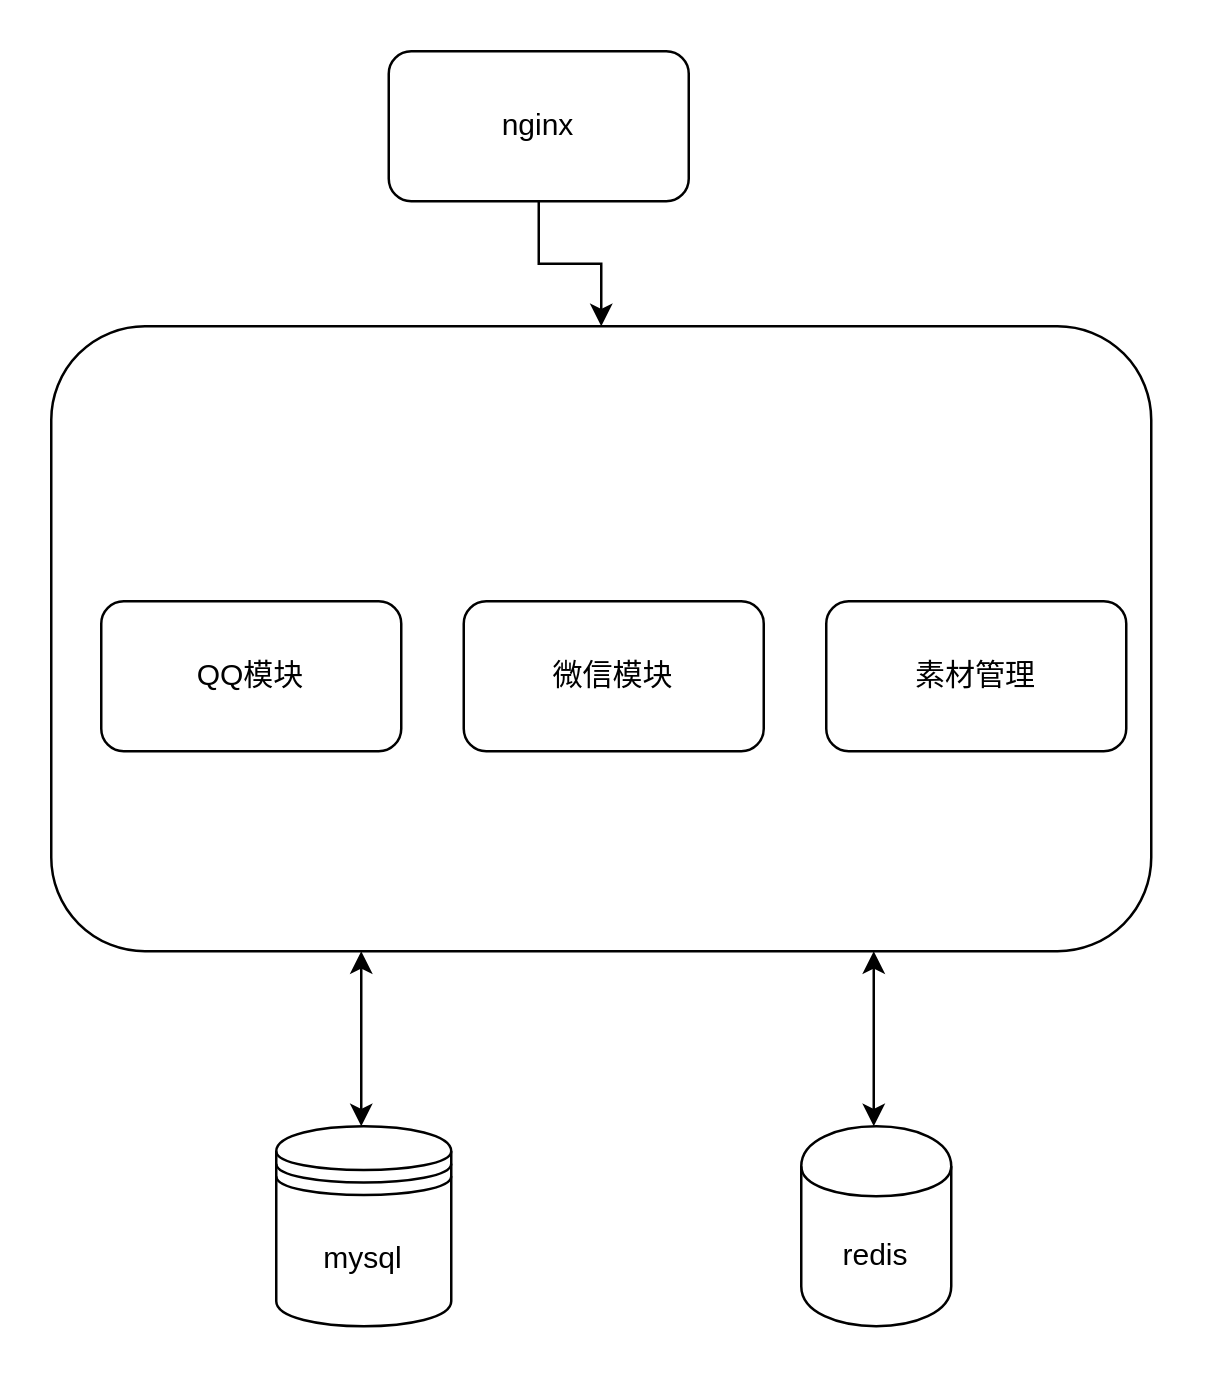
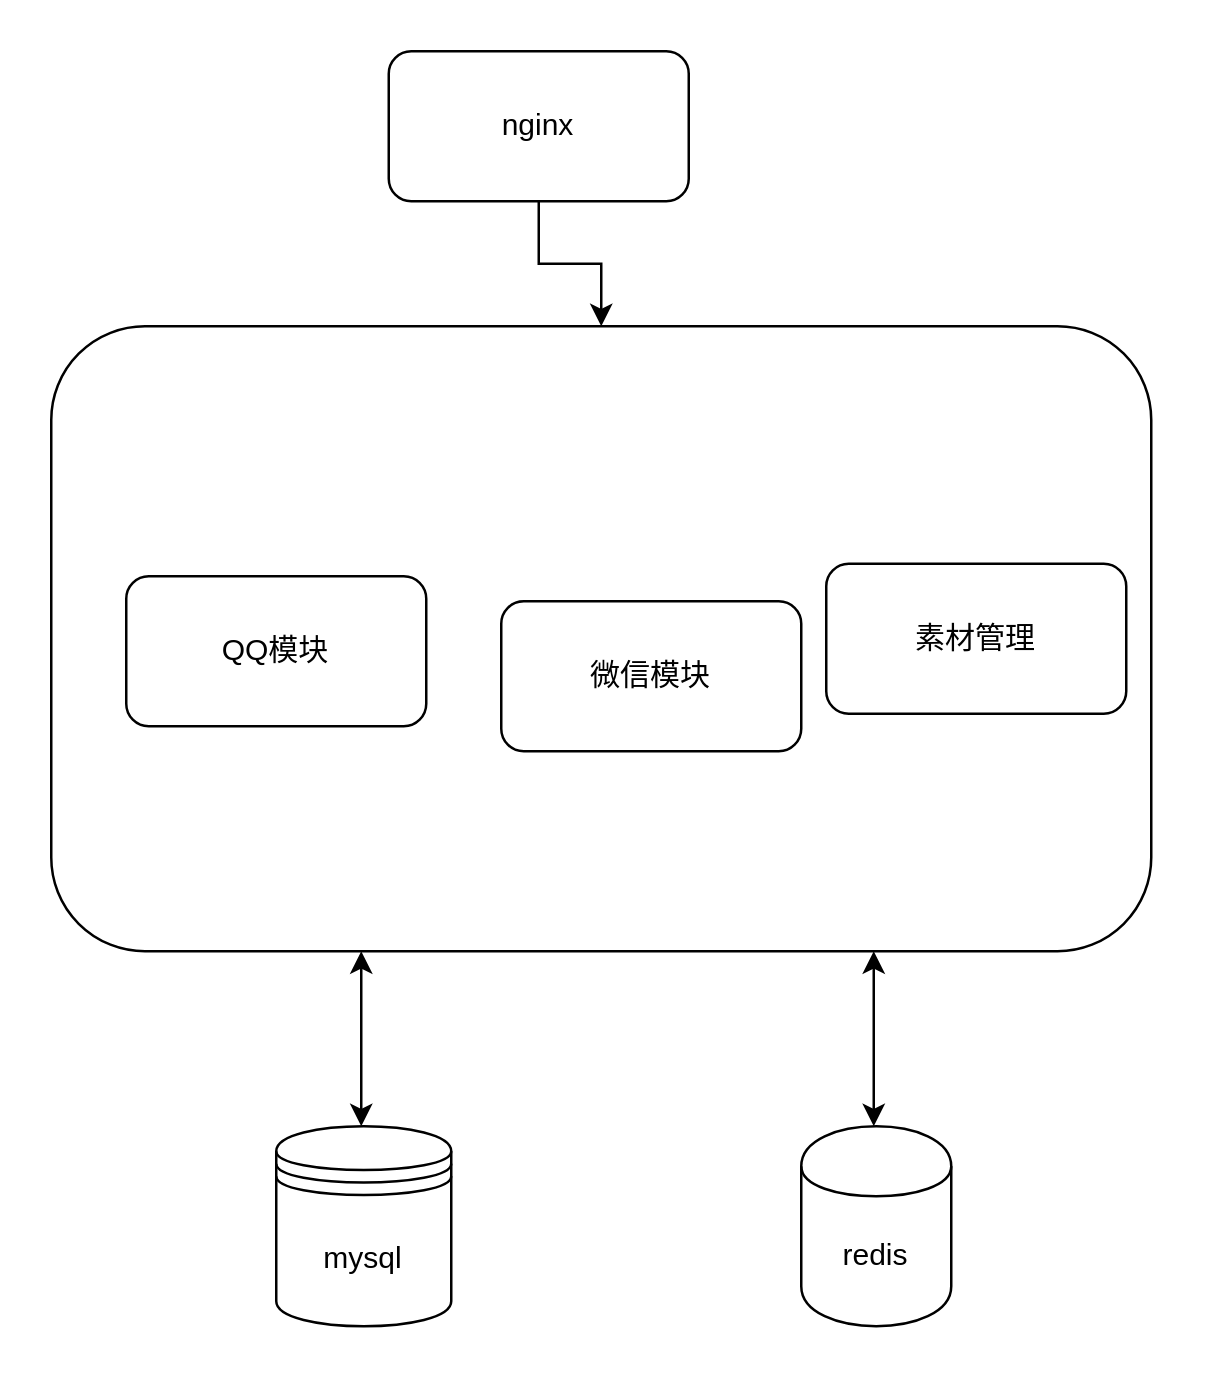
(251, 676) -> (276, 651)
(614, 676) -> (651, 676)
(976, 676) -> (976, 639)
